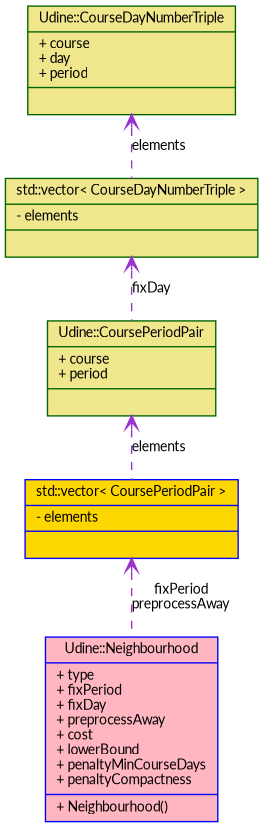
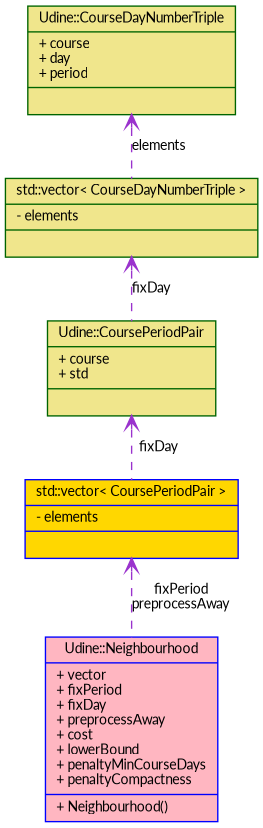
(83, 375) -> (73, 375)
(159, 448) -> (159, 448)
(75, 676) -> (81, 676)
